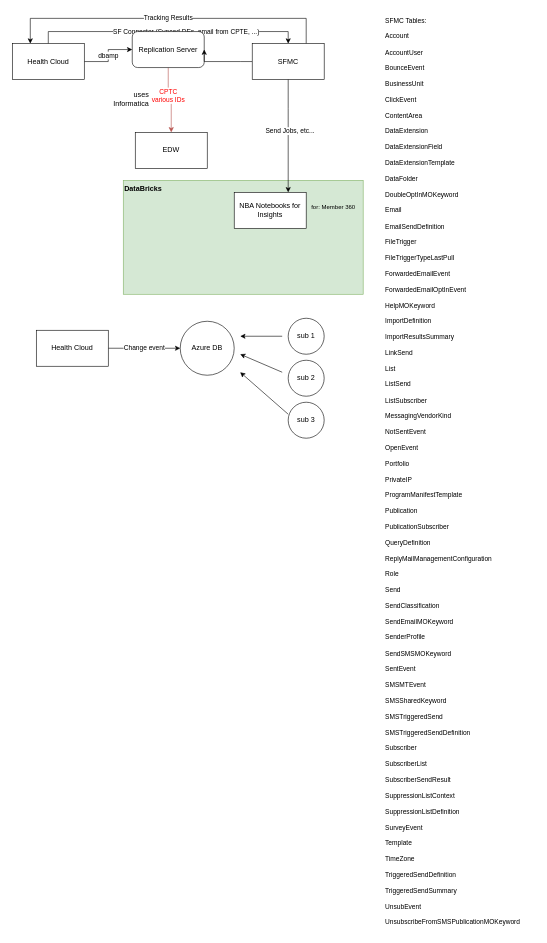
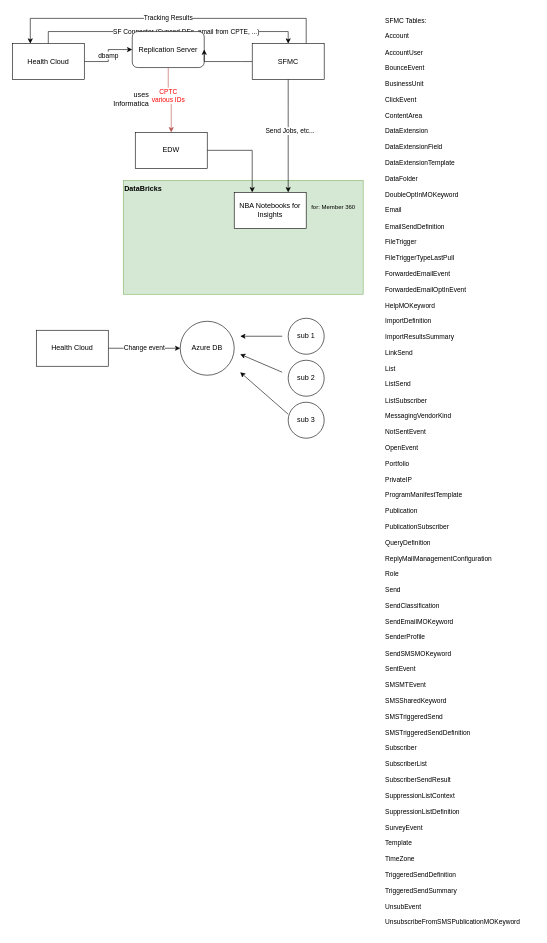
none -> (230, 150)
